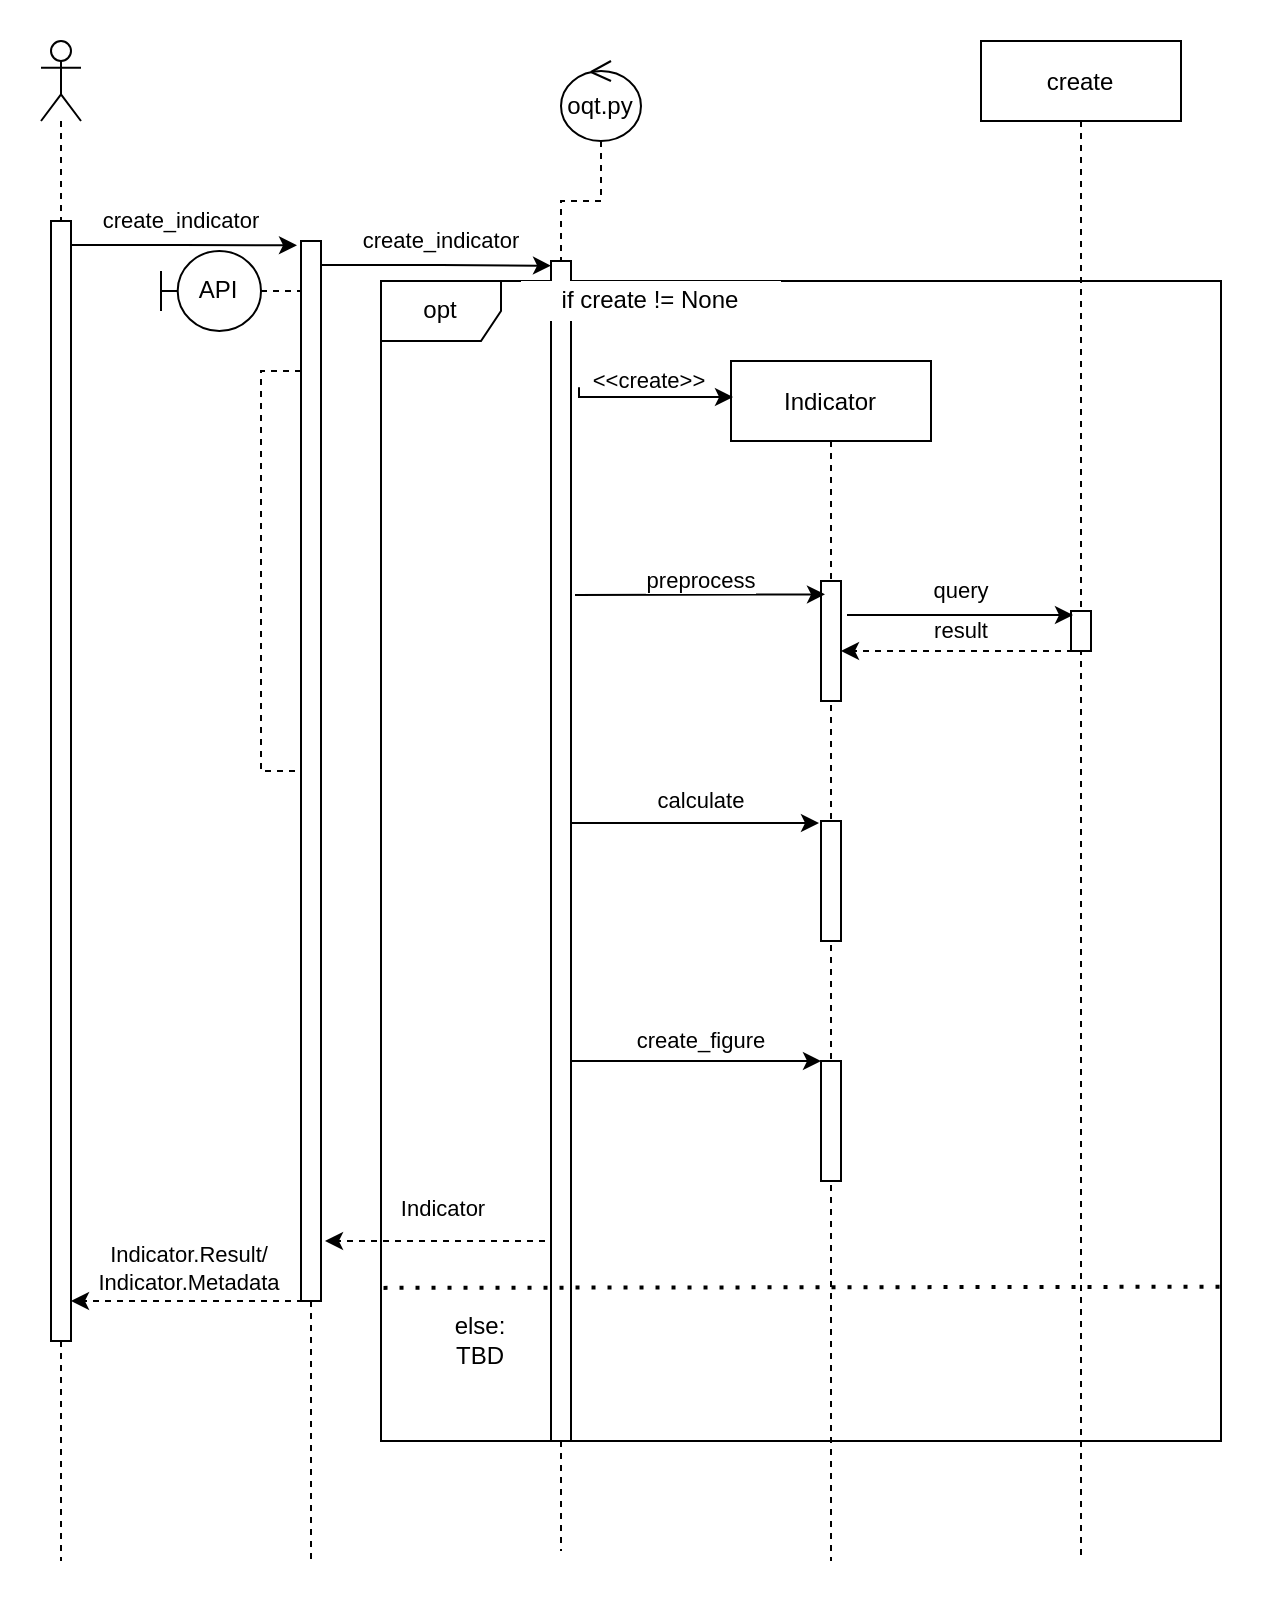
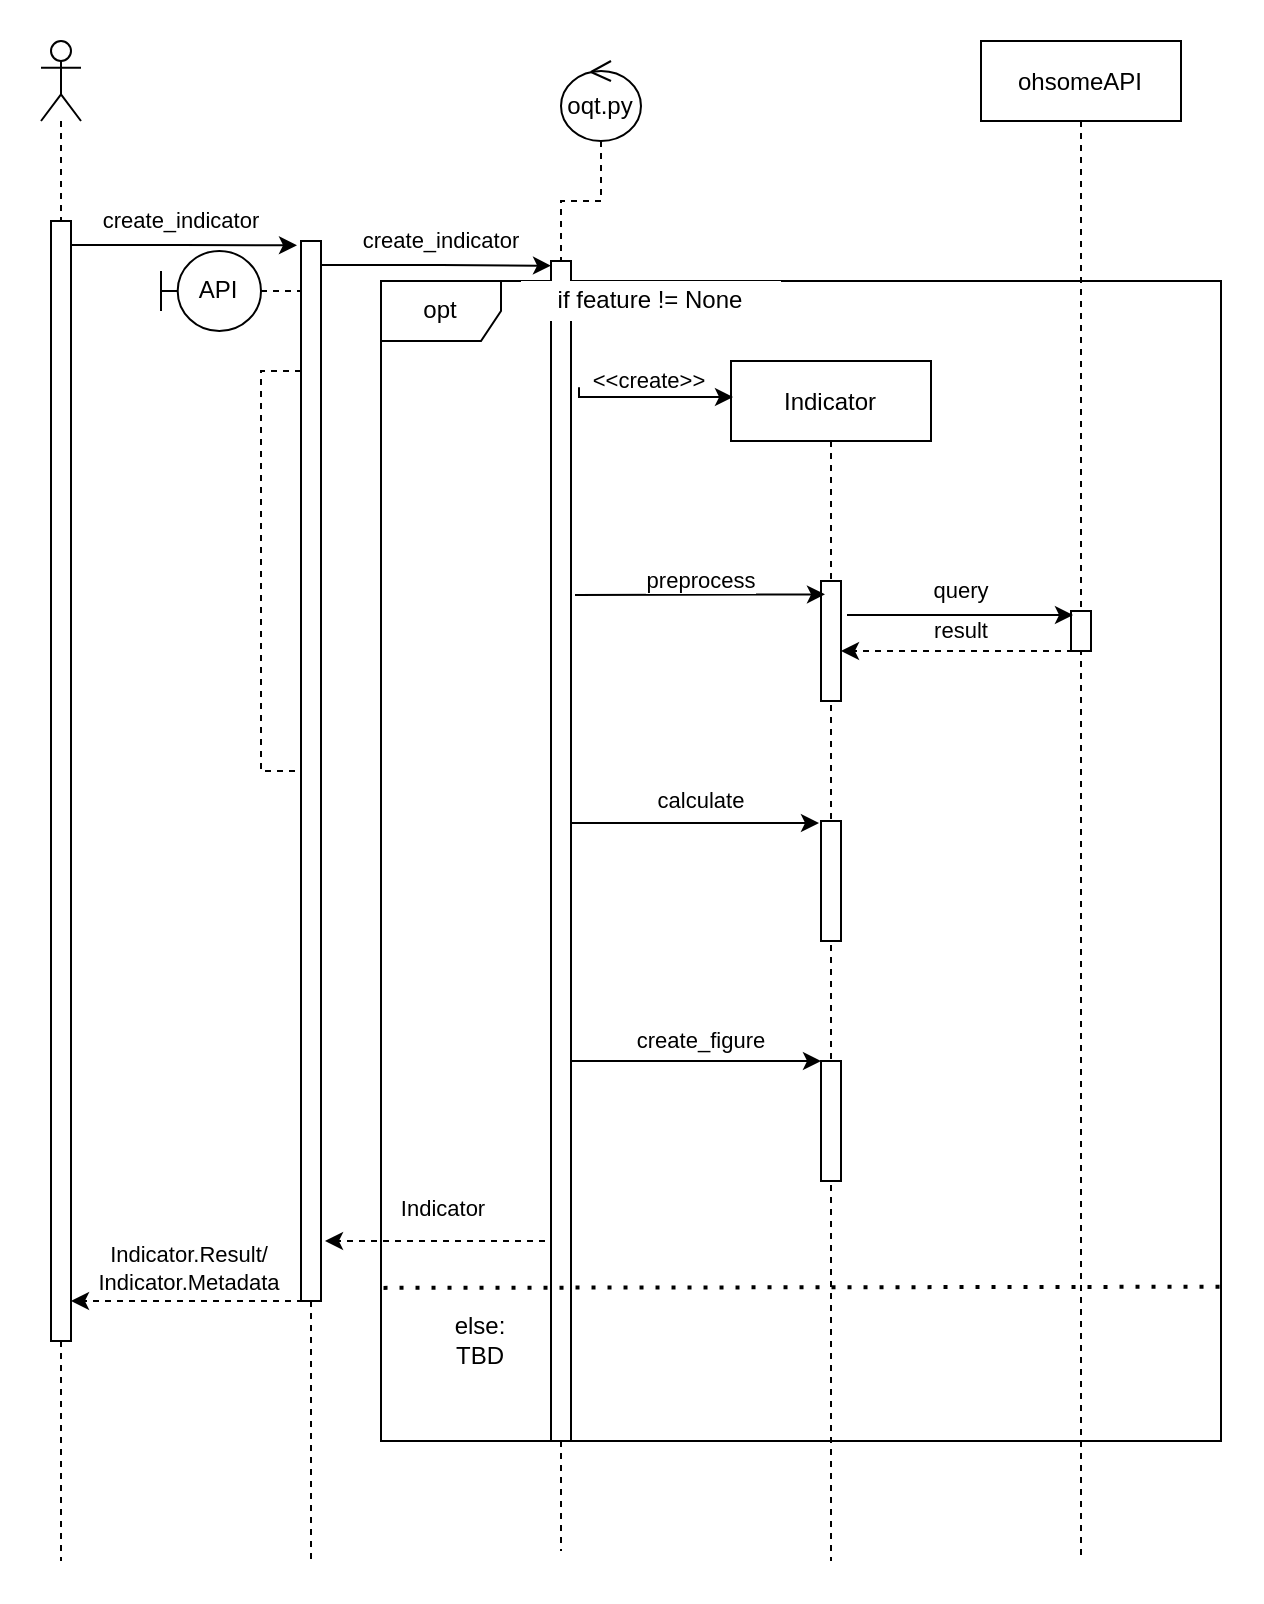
(1080, 82) -> (1080, 82)
(651, 301) -> (651, 301)
